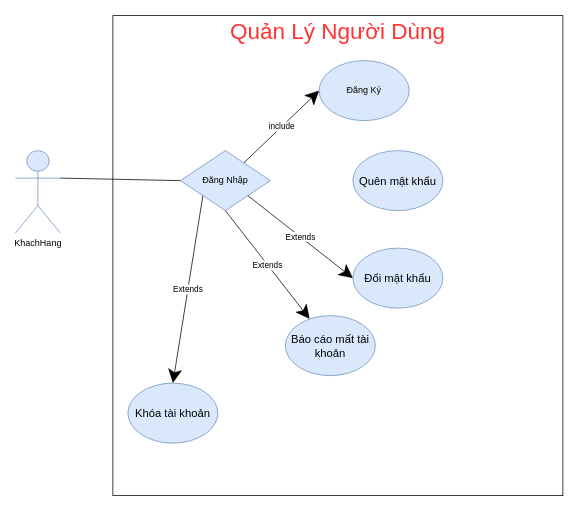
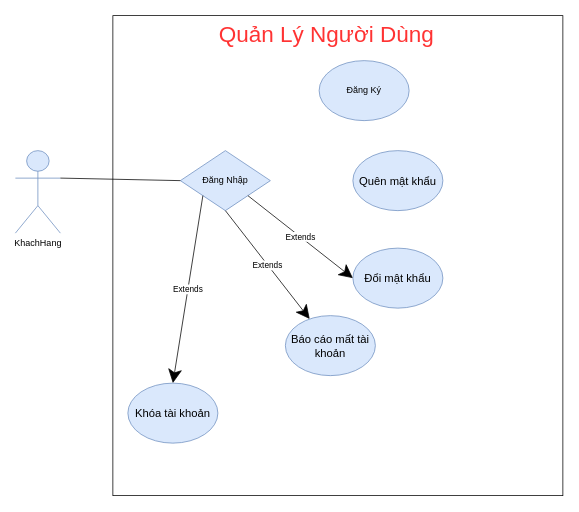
(338, 30) -> (327, 34)
(277, 130) -> none
